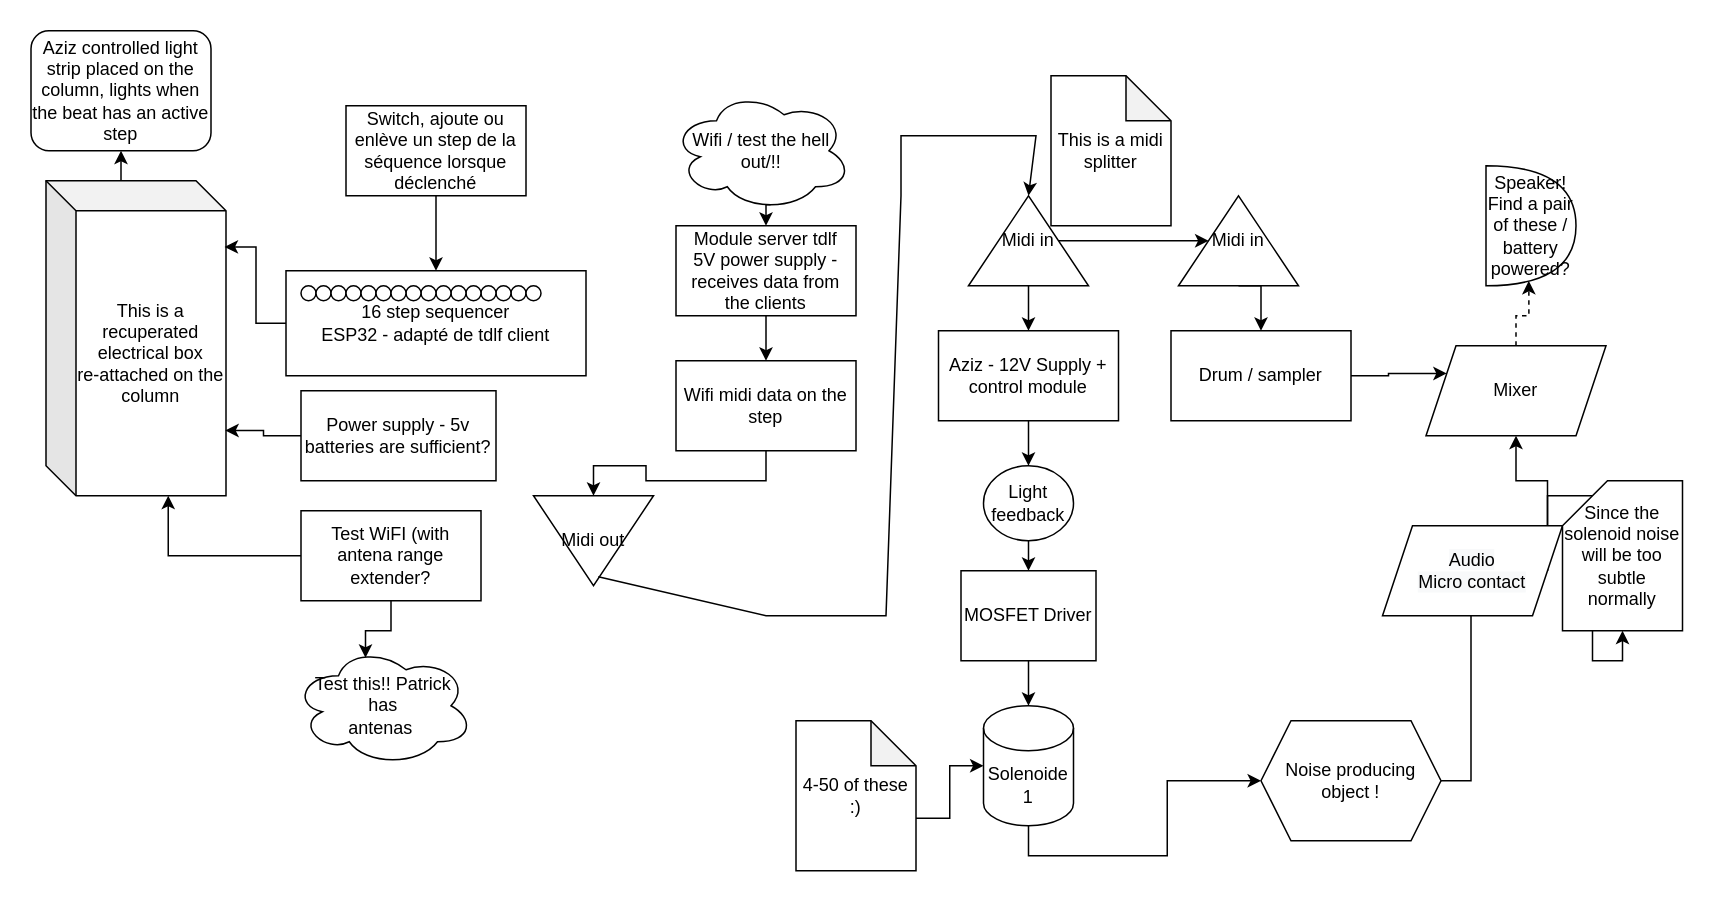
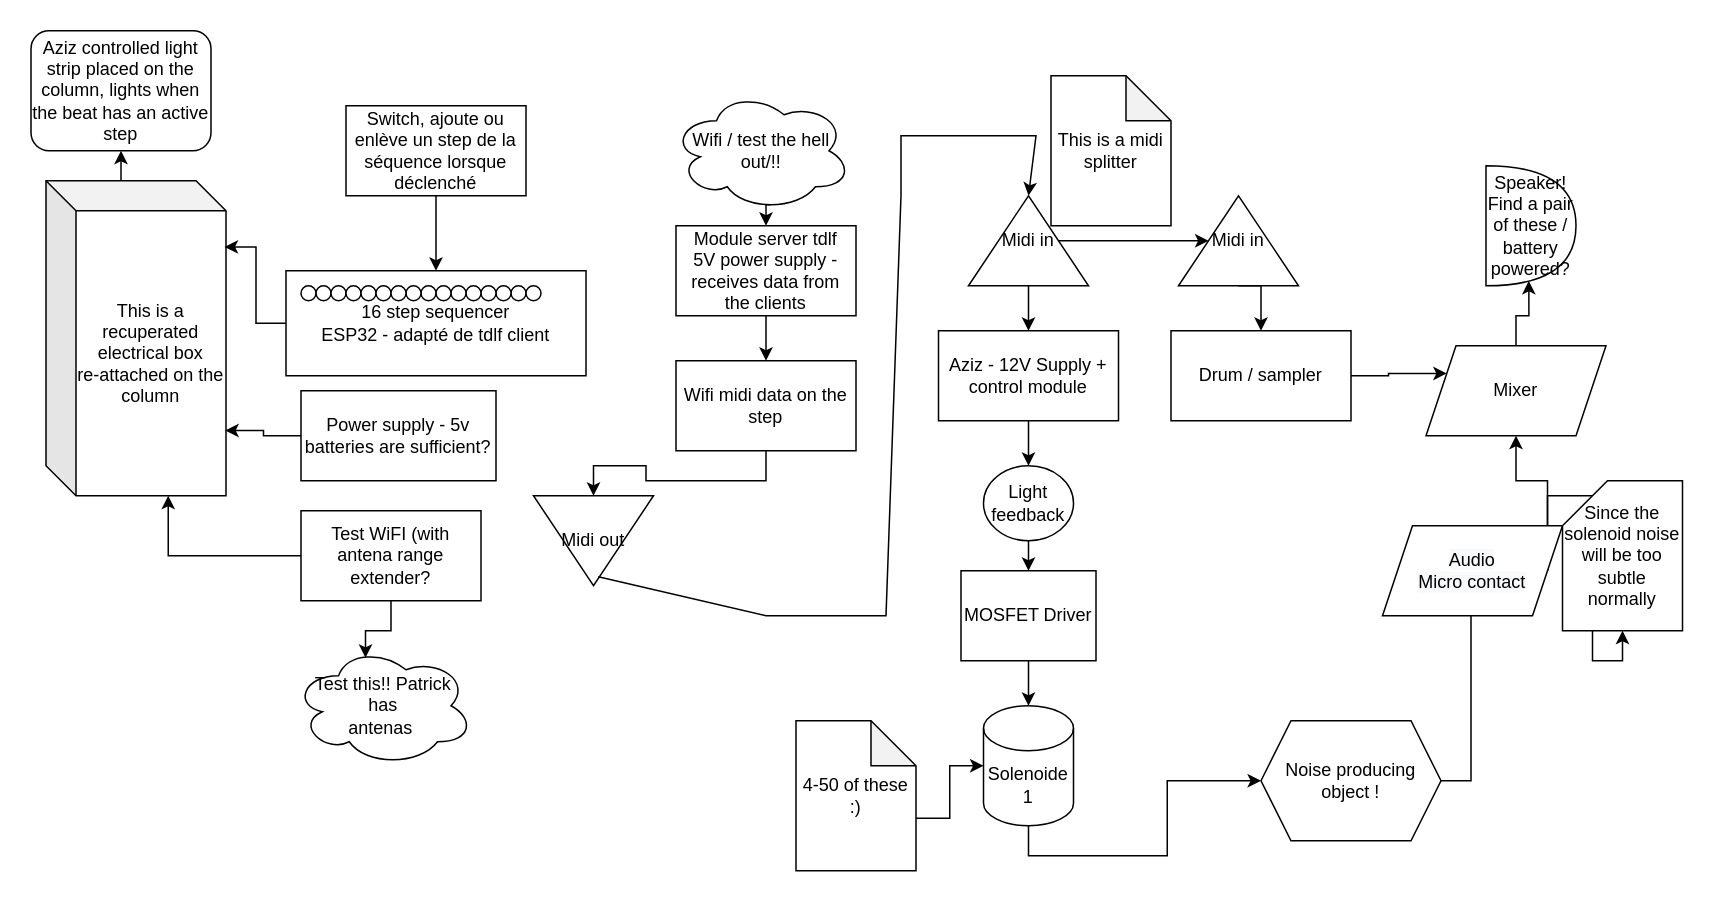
(1519, 316) -> (1519, 316)
